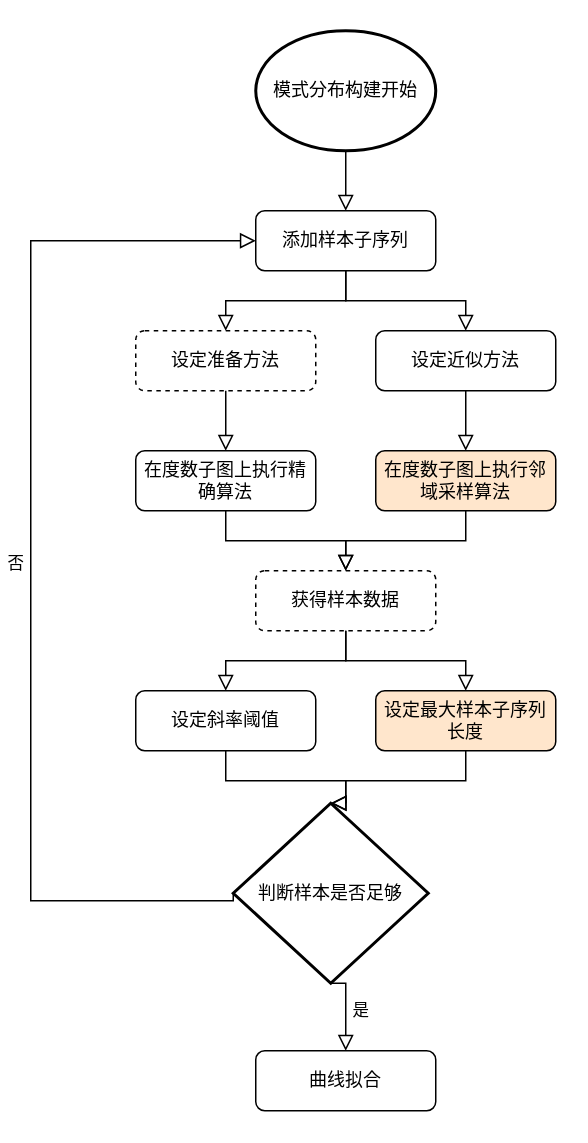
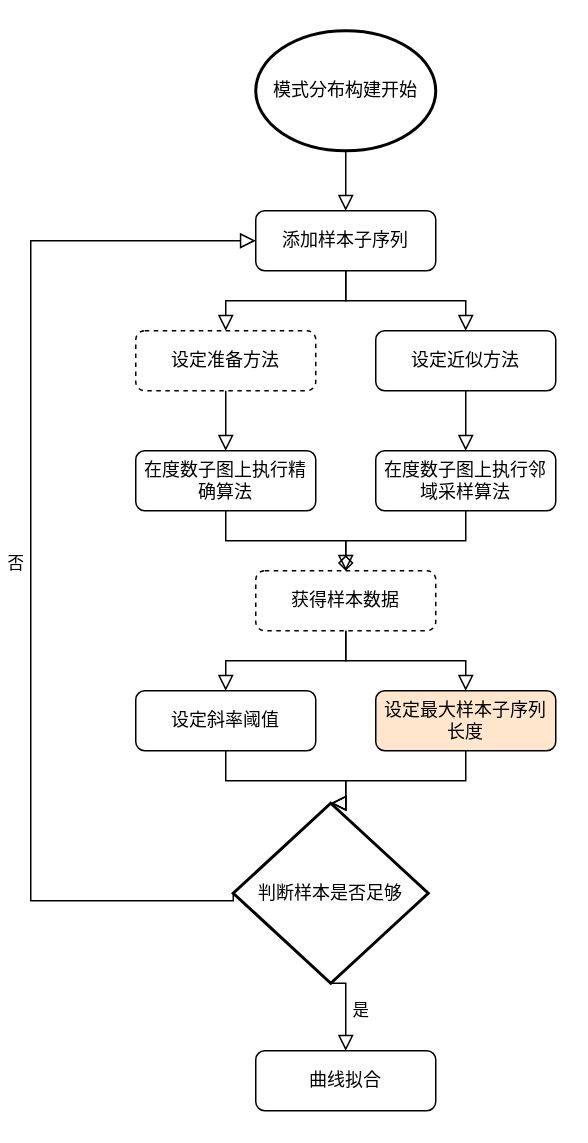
(466, 481) -> (466, 481)
(346, 556) -> (346, 556)
